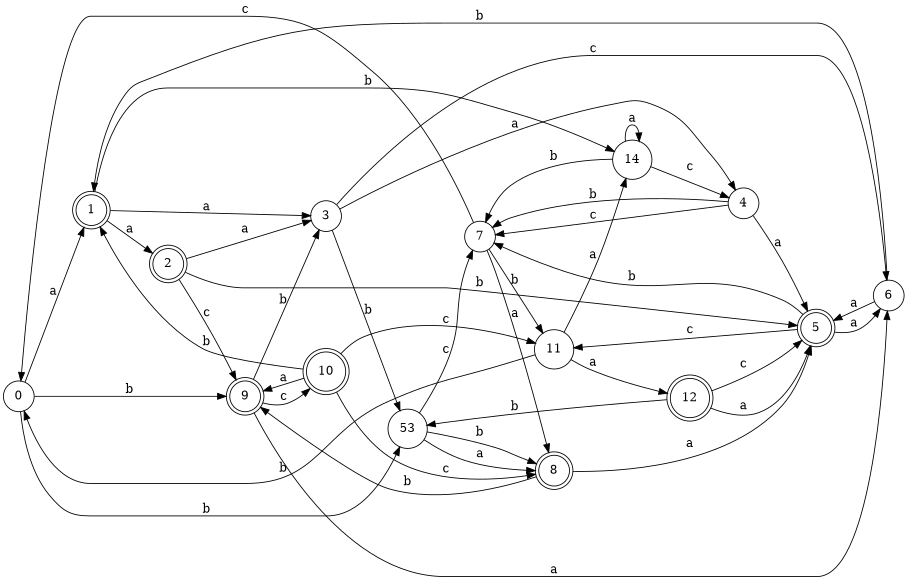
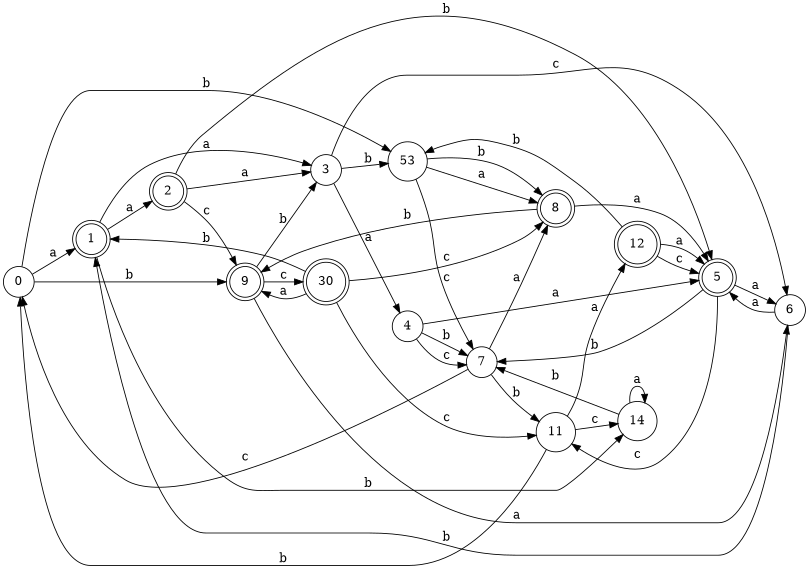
(686, 181) -> none
(593, 255) -> (595, 420)
(326, 372) -> (326, 282)
